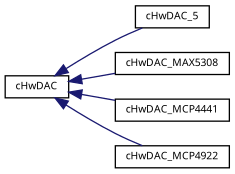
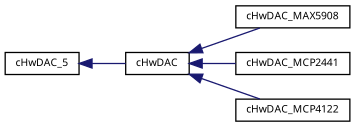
(103, 47) -> (109, 63)
(172, 63) -> (293, 17)
(172, 110) -> (293, 63)
(172, 157) -> (293, 110)
